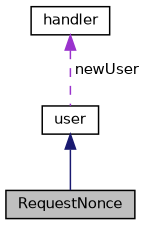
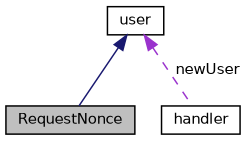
(70, 78) -> (172, 77)
